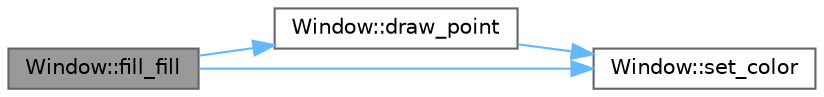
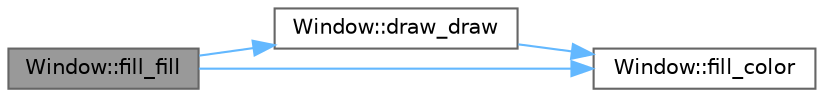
(396, 29) -> (396, 29)
(705, 69) -> (705, 69)
